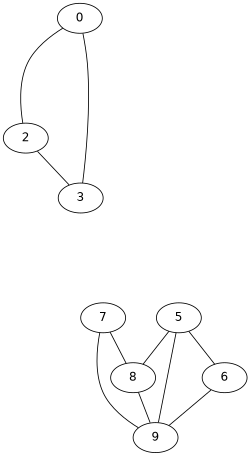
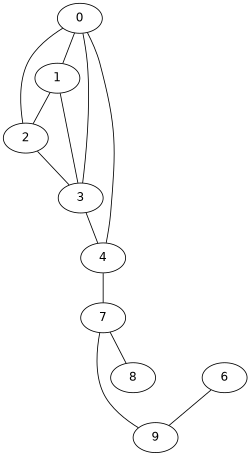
none -> (57, 78)
none -> (103, 258)
(179, 318) -> none
(144, 408) -> none
